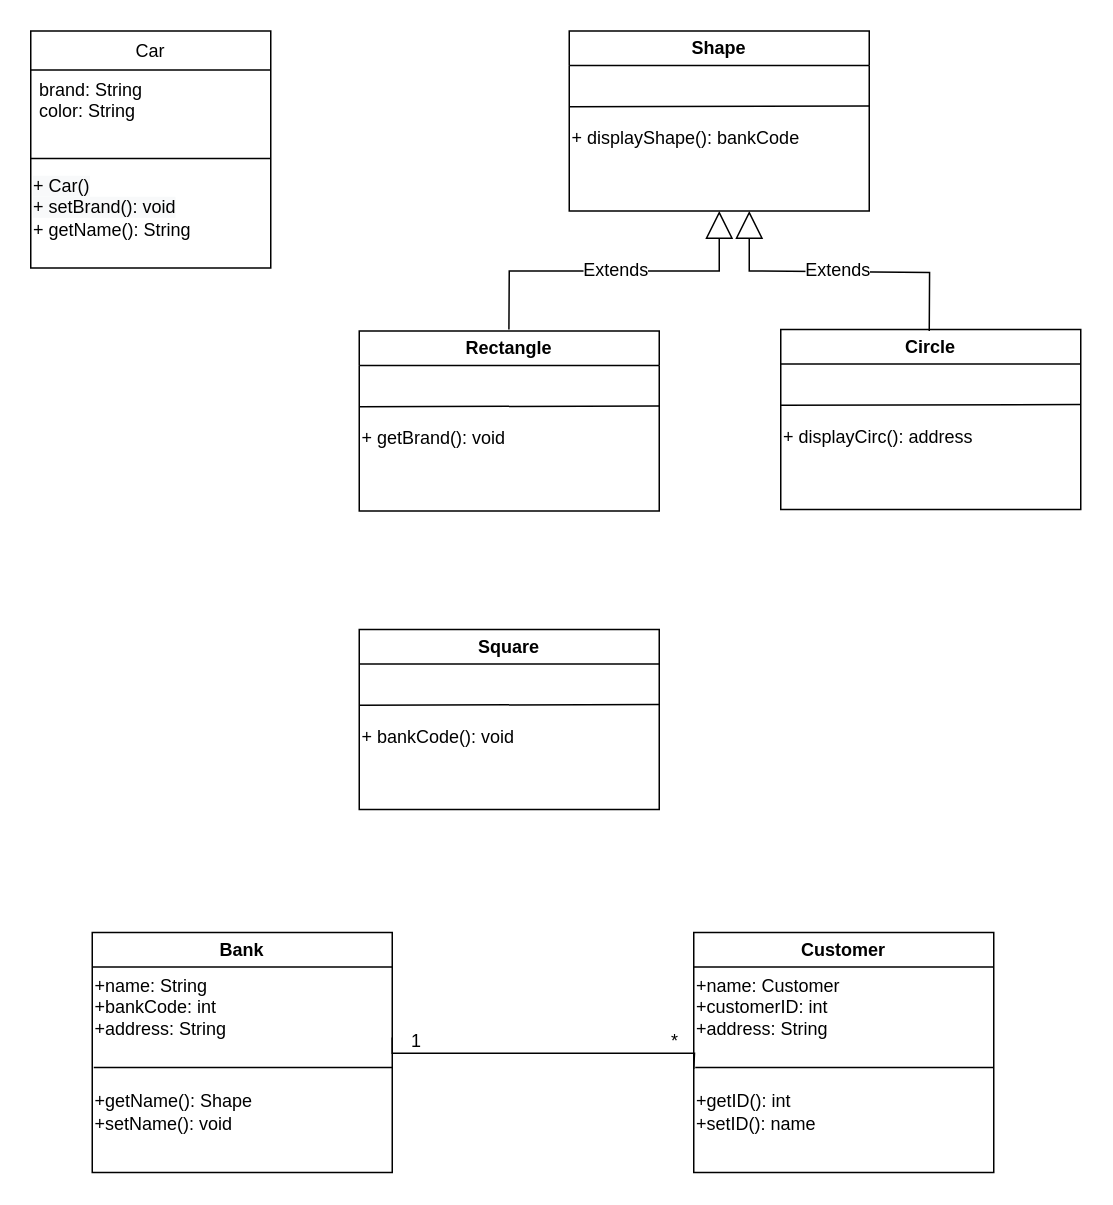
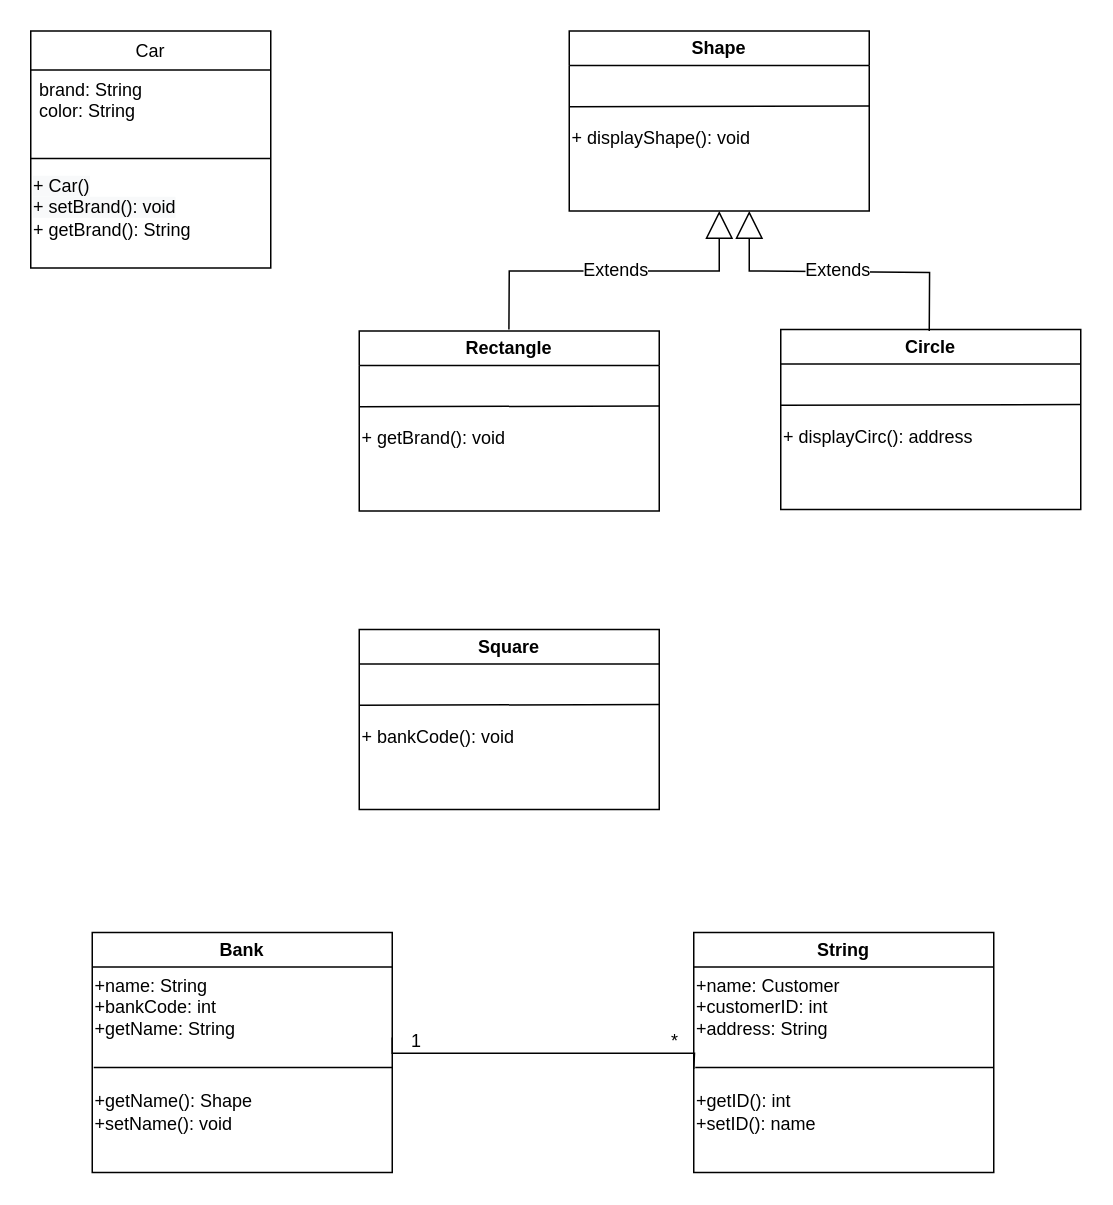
(692, 139) -> (669, 139)
(120, 209) -> (125, 209)
(844, 950) -> (844, 950)
(169, 1007) -> (169, 1007)
